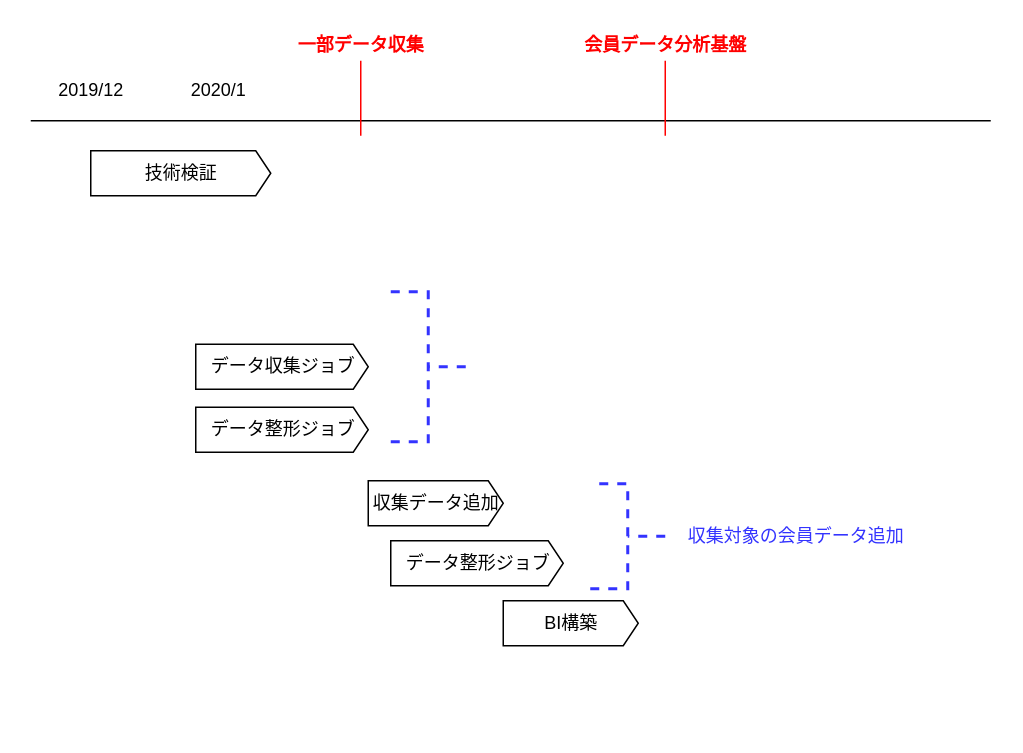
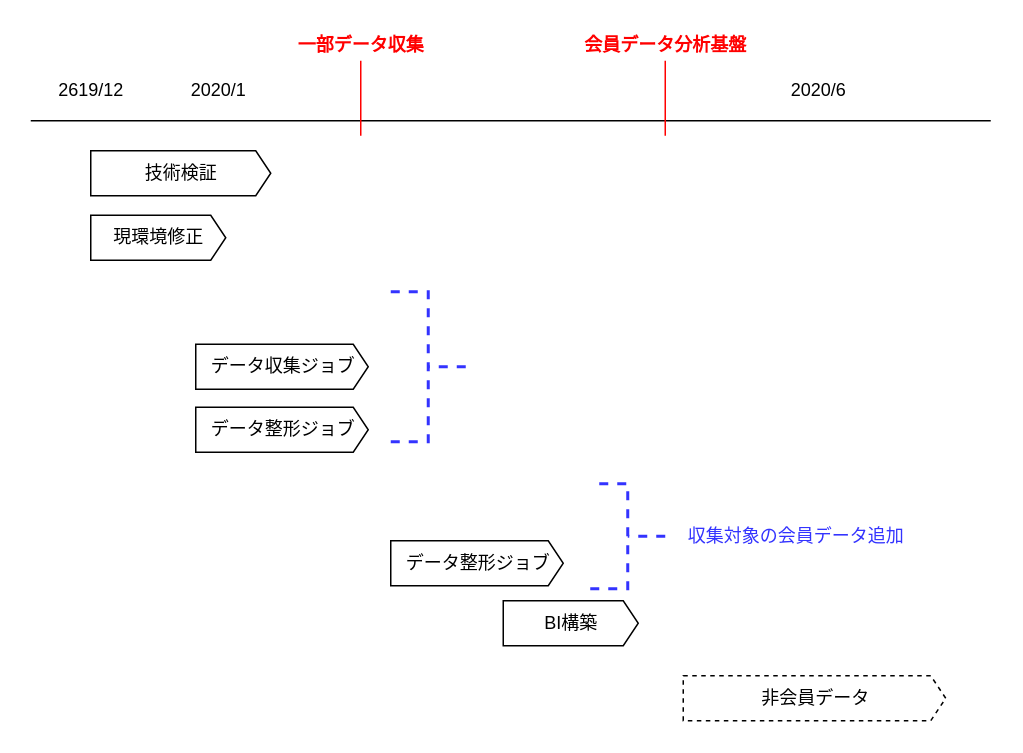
(92, 91) -> (92, 91)
none -> (818, 91)
none -> (158, 238)
(436, 503) -> none
none -> (815, 698)
